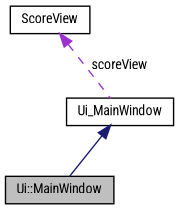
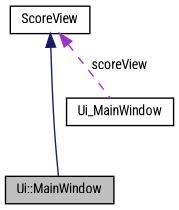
(86, 156) -> (53, 112)
